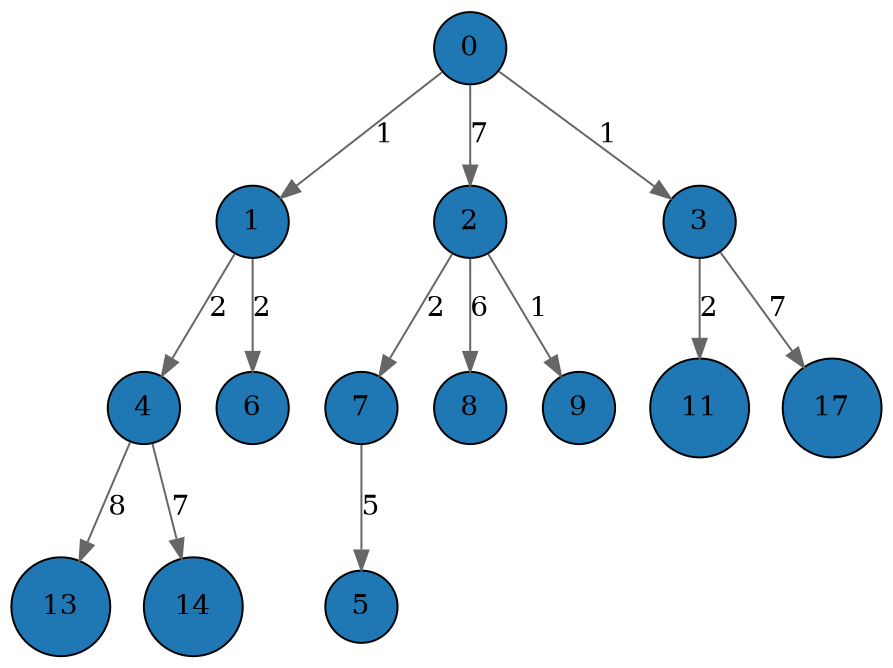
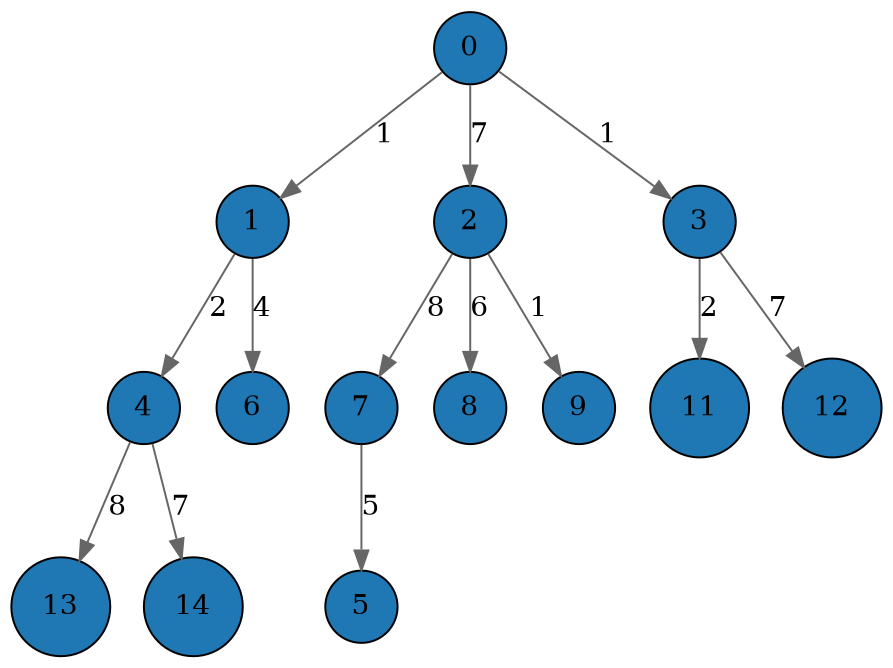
(263, 309) -> (263, 309)
(437, 309) -> (437, 309)
(832, 408) -> (832, 408)
